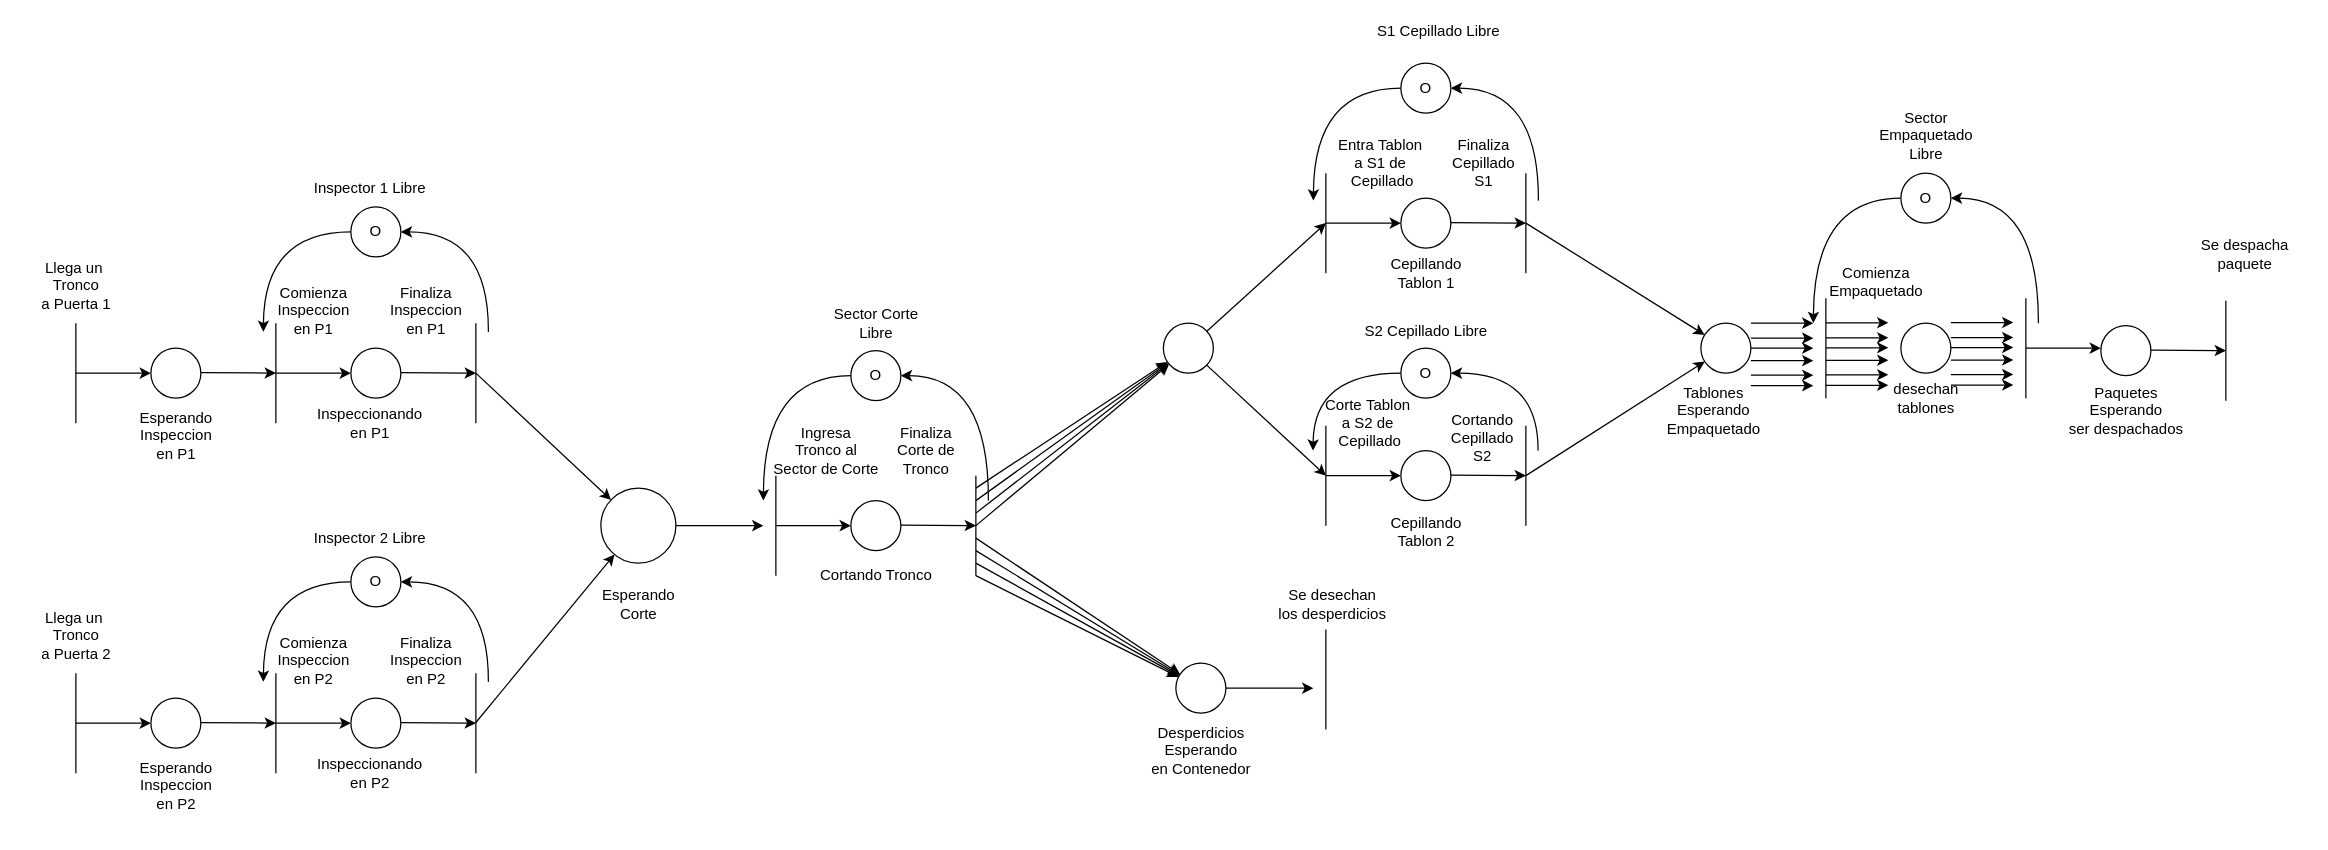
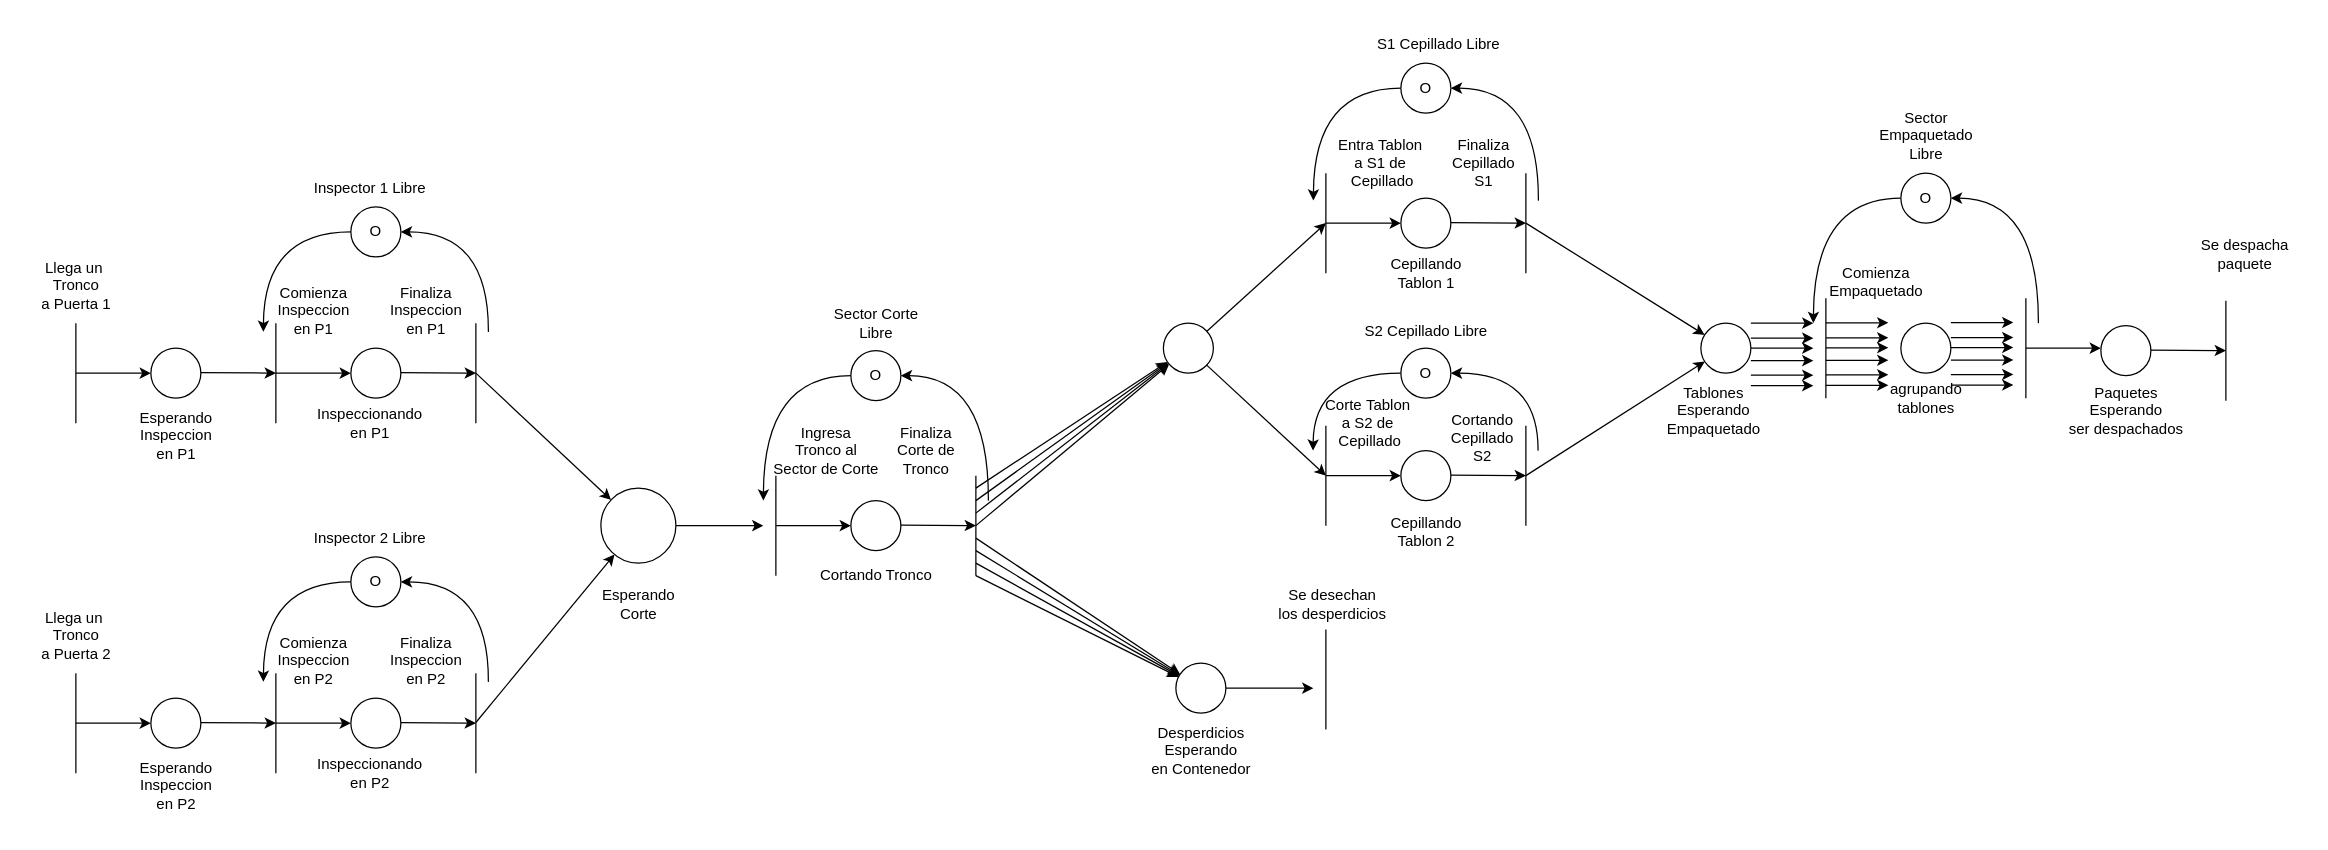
(1438, 32) -> (1438, 44)
(1926, 398) -> (1926, 398)
